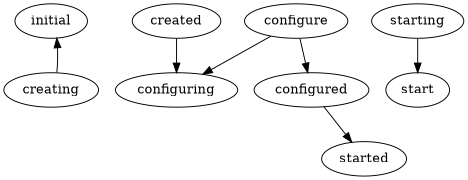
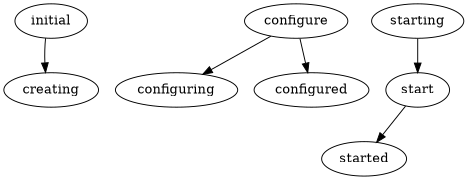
(177, 21) -> none
(58, 60) -> (45, 51)
(335, 121) -> (394, 120)
